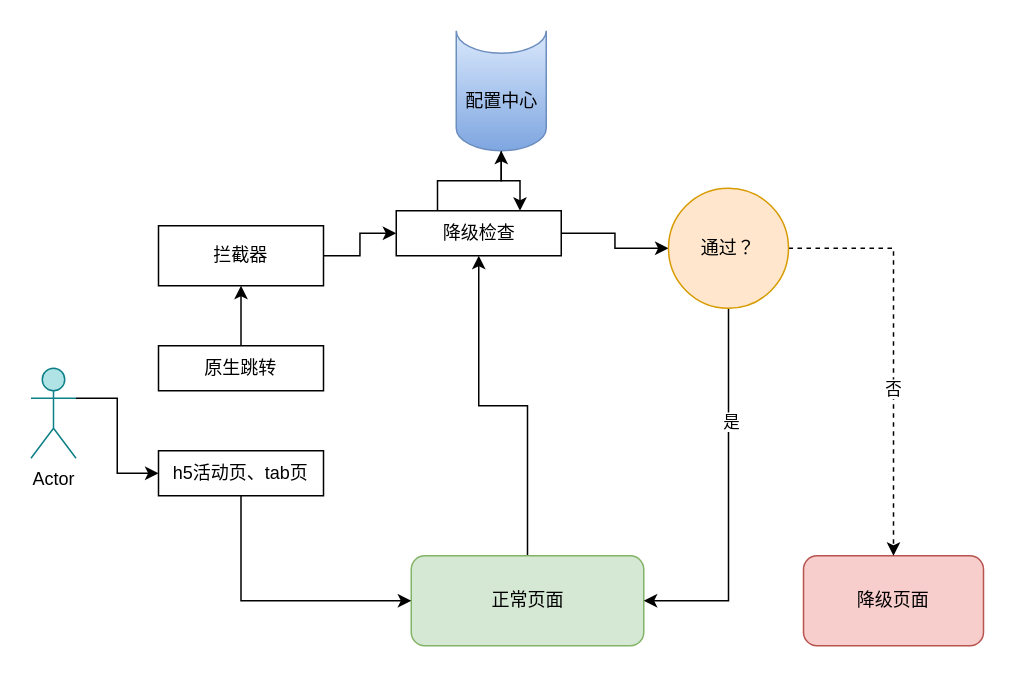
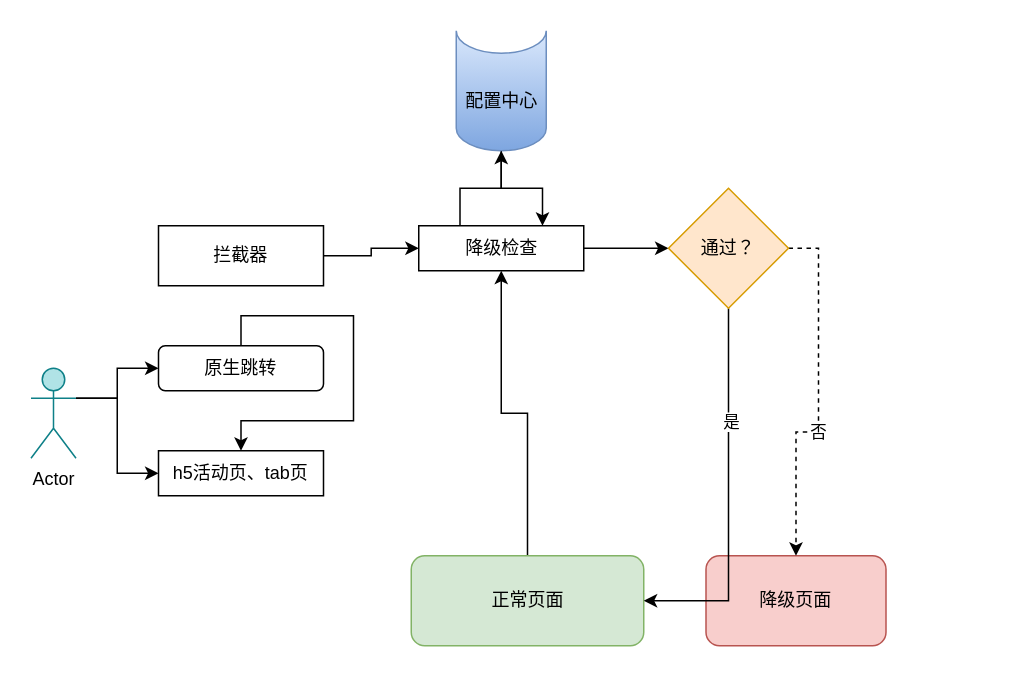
(479, 233) -> (501, 248)
(728, 248) -> (728, 248)
(241, 306) -> (353, 377)
none -> (118, 368)
(241, 368) -> (241, 368)
(268, 601) -> none
(893, 601) -> (796, 601)
